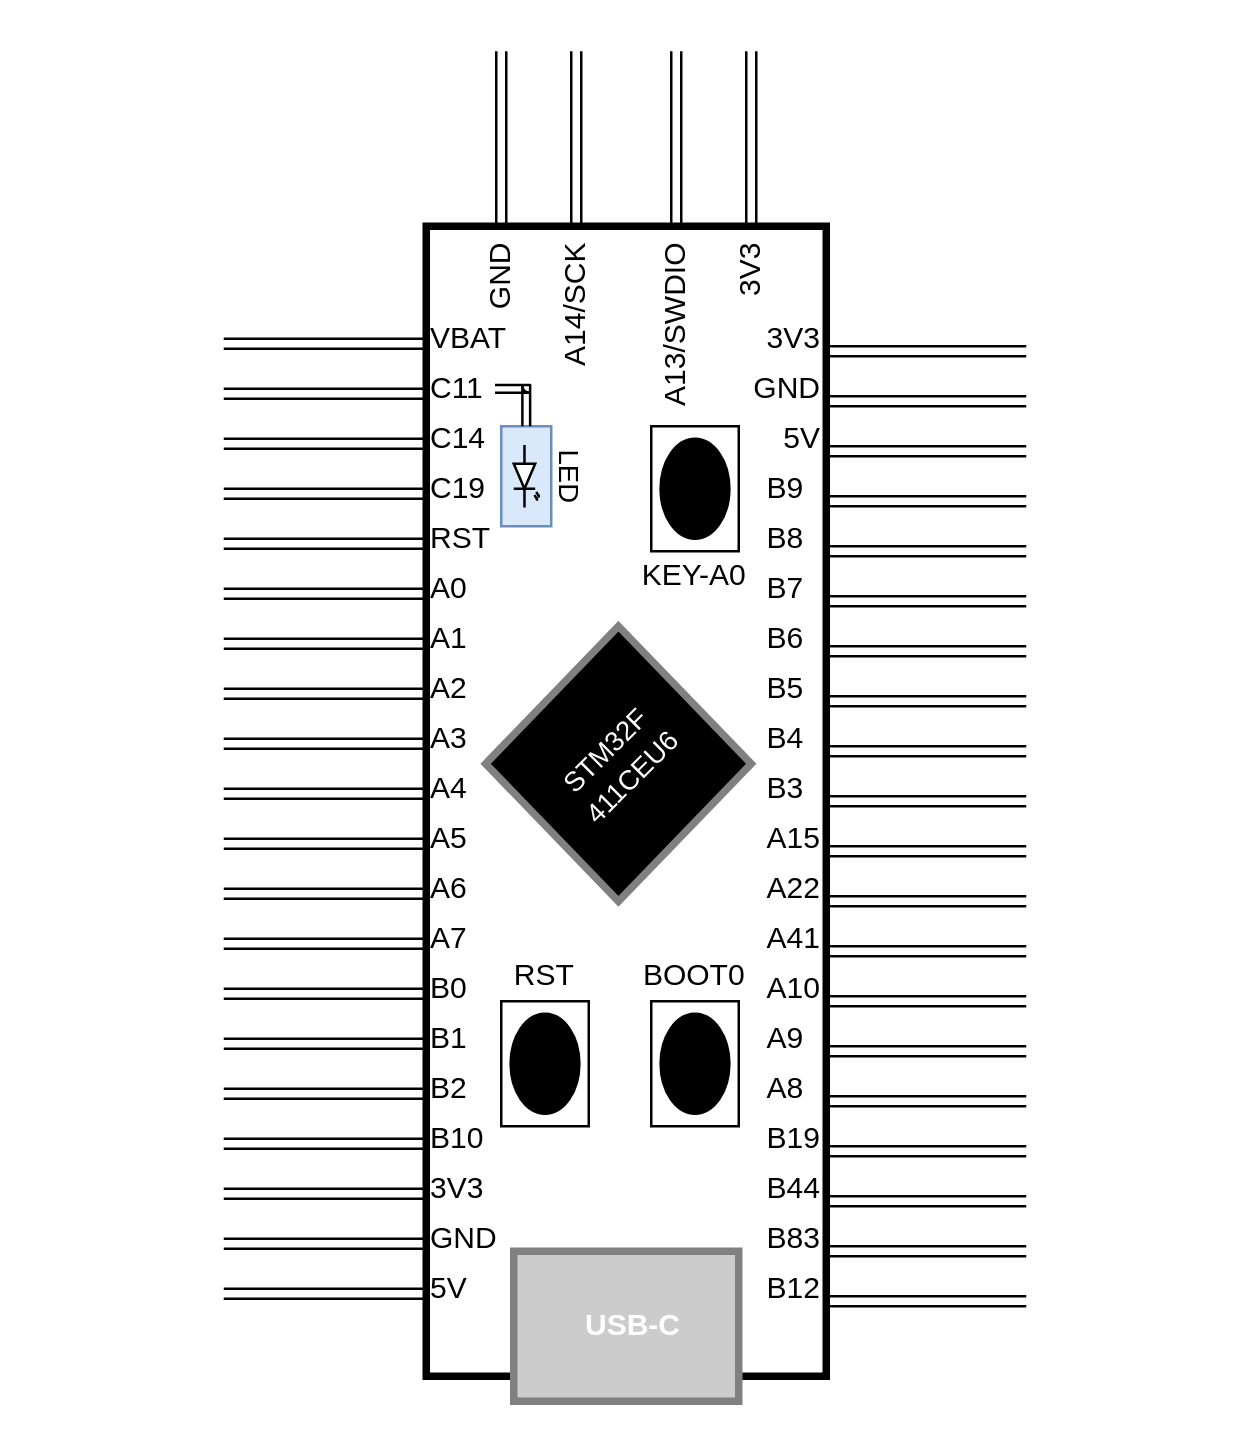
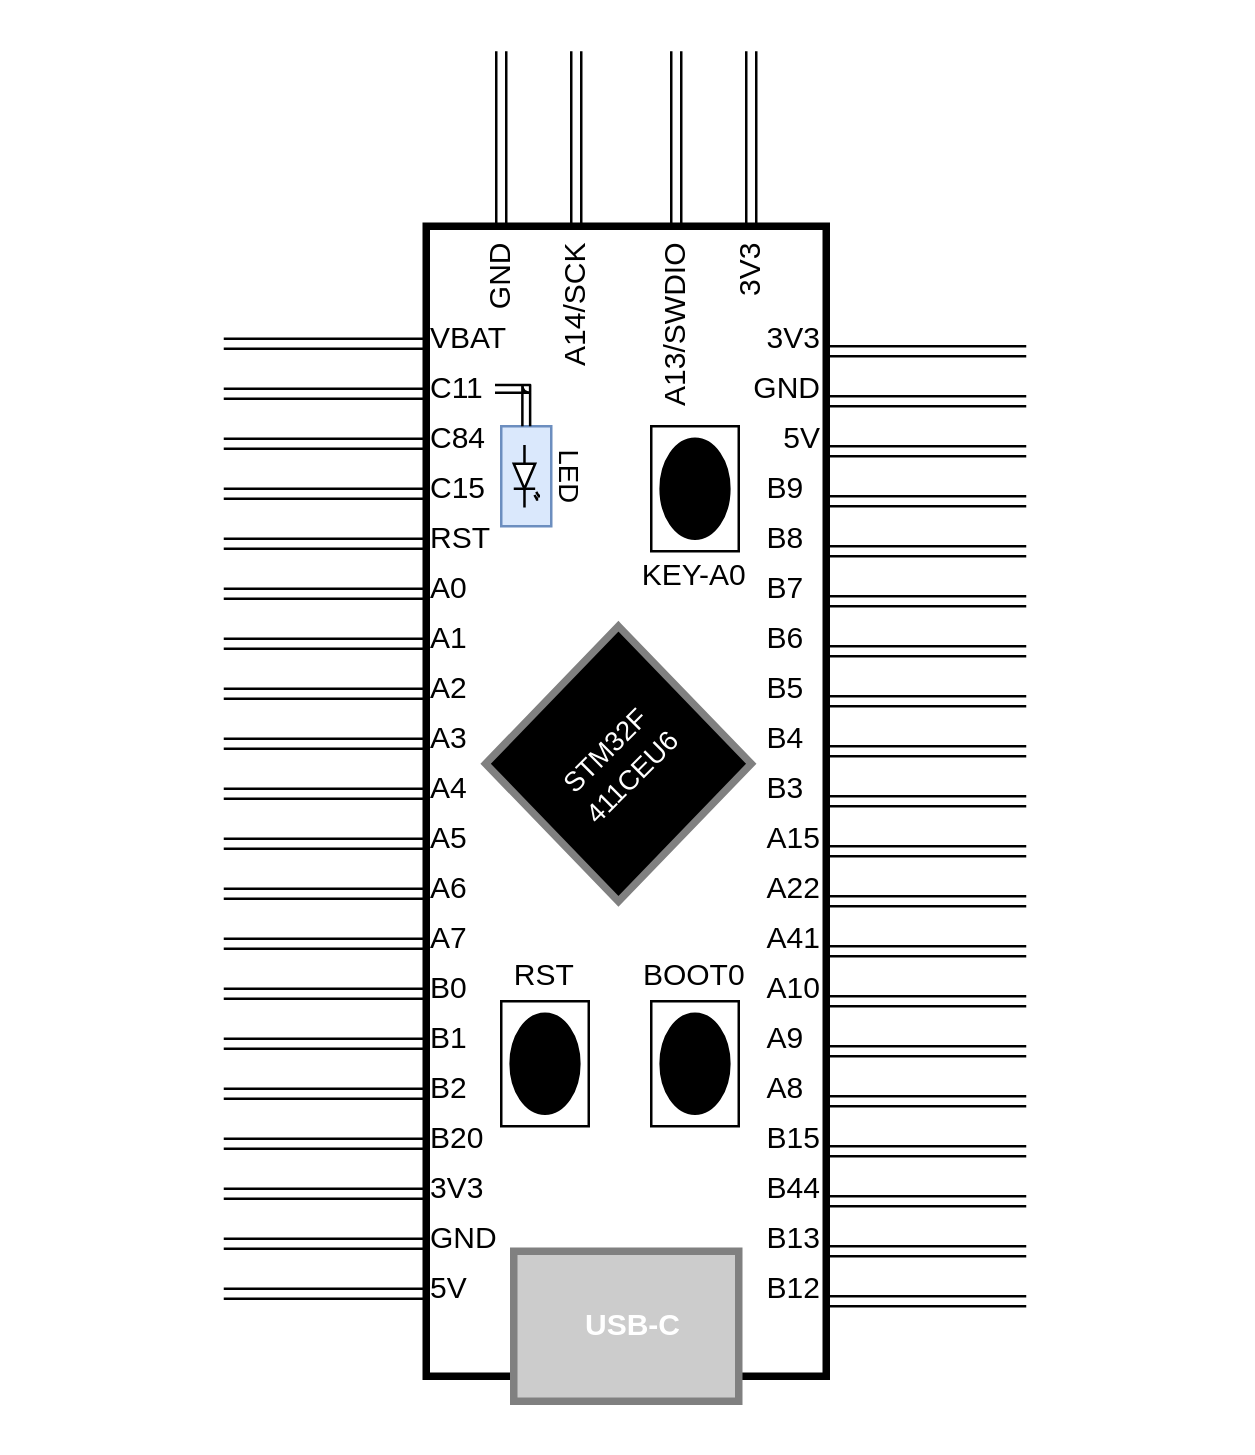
(456, 439) -> (456, 439)
(456, 489) -> (456, 489)
(456, 1139) -> (456, 1139)
(796, 1139) -> (796, 1139)
(796, 1239) -> (796, 1239)
